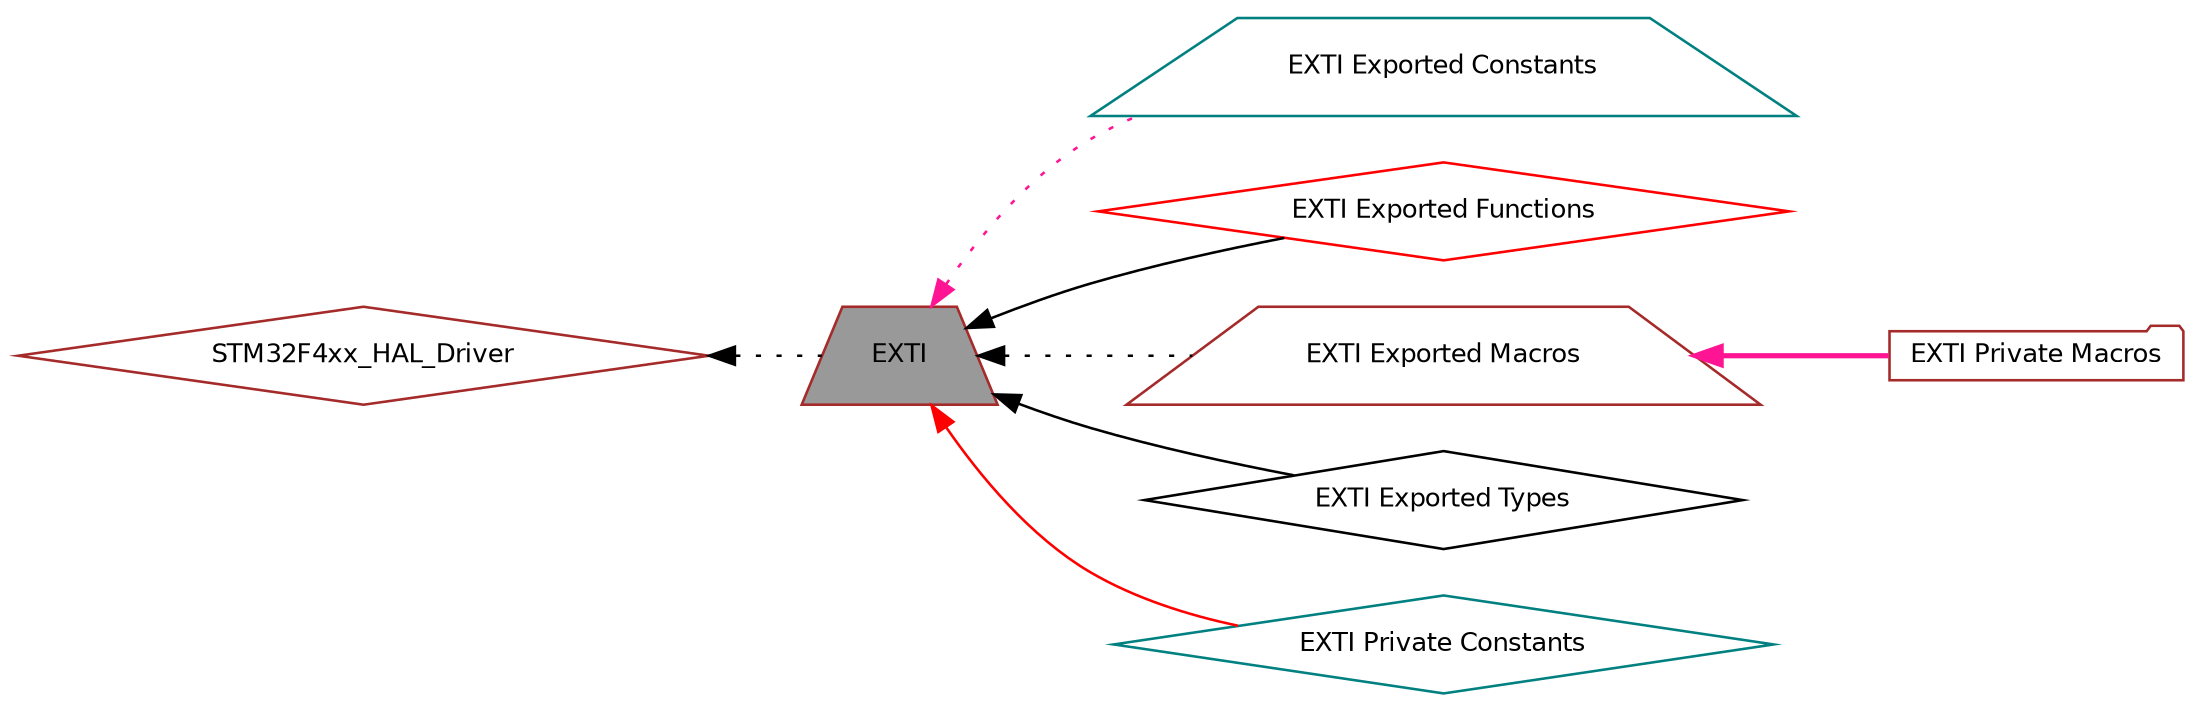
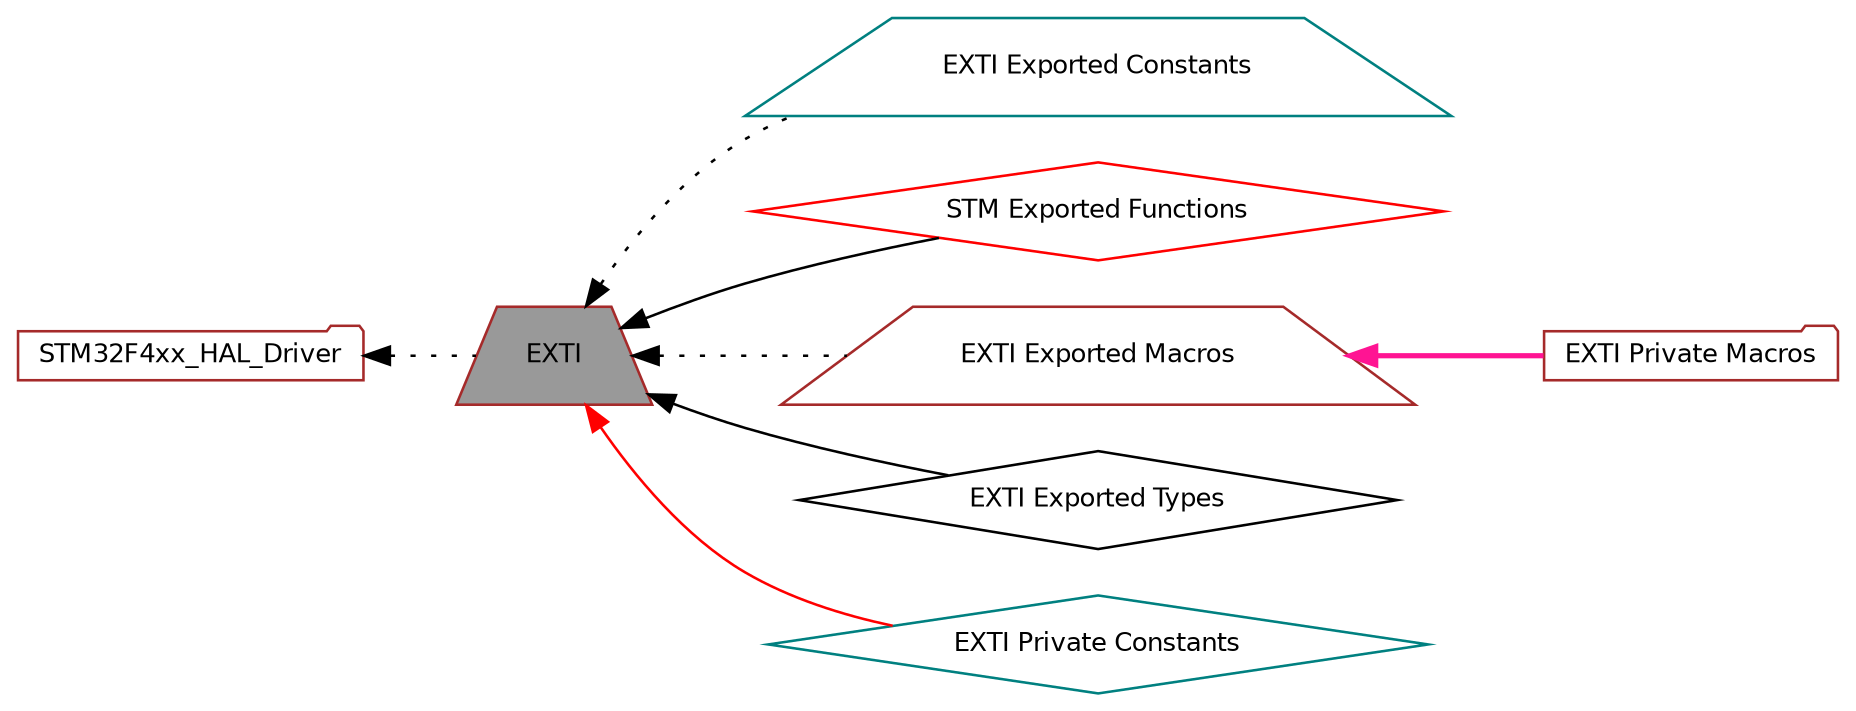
(1029, 186) -> (684, 186)
(1444, 211) -> (1098, 211)
(363, 356) -> (191, 356)
